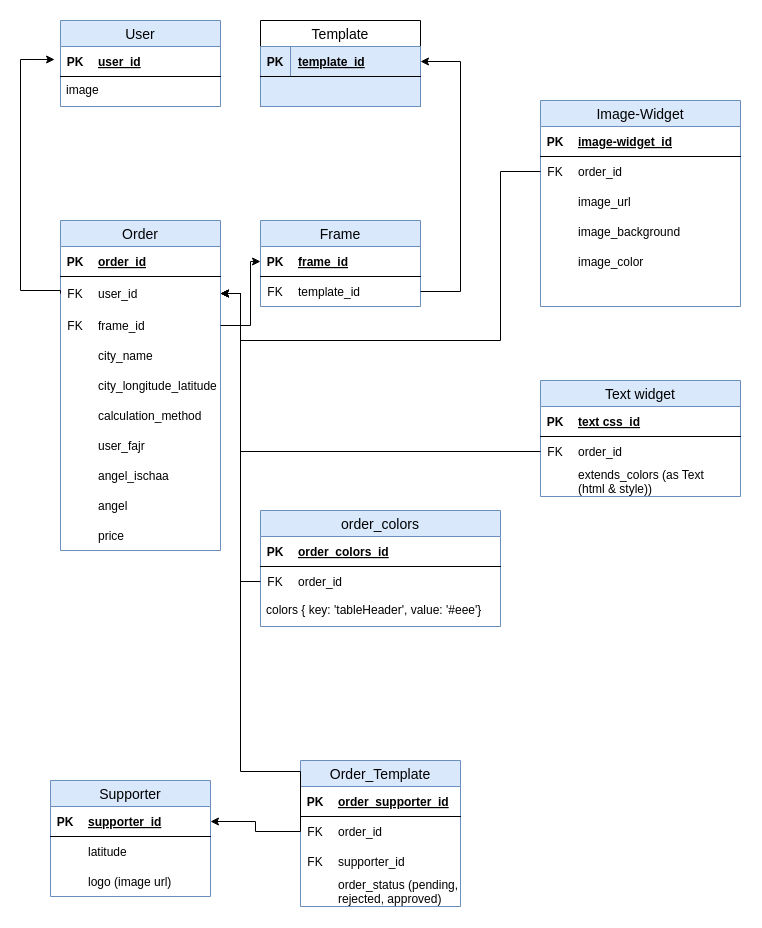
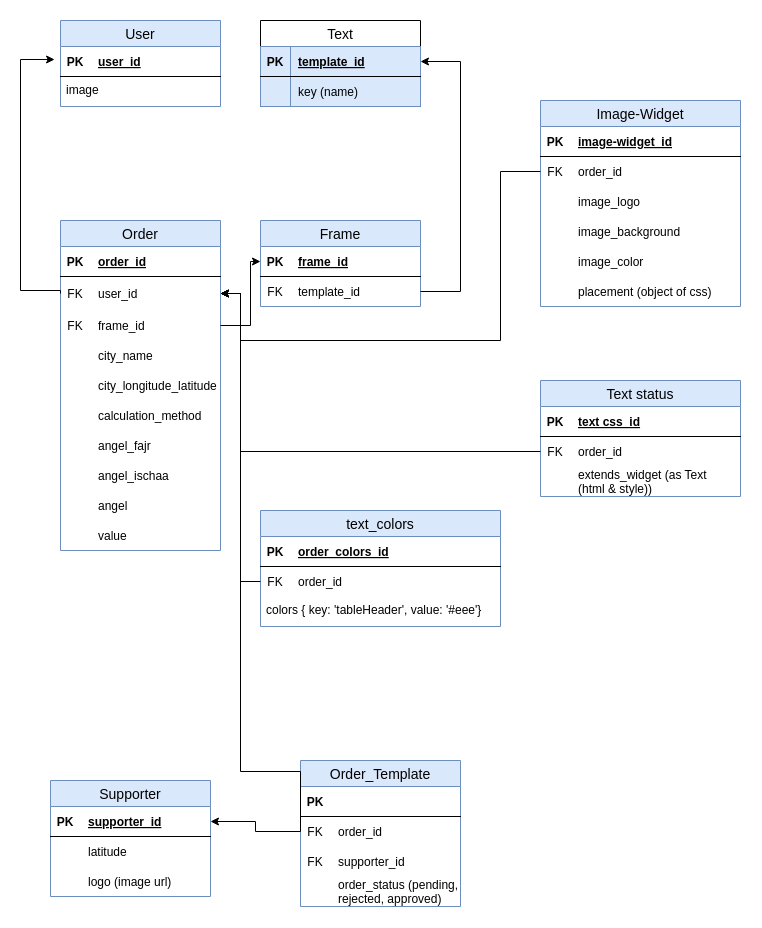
(340, 34) -> (340, 34)
none -> (356, 92)
(605, 202) -> (608, 202)
none -> (656, 292)
(640, 394) -> (640, 394)
(128, 446) -> (130, 446)
(651, 475) -> (651, 475)
(380, 524) -> (380, 524)
(113, 536) -> (113, 536)
(396, 802) -> none
